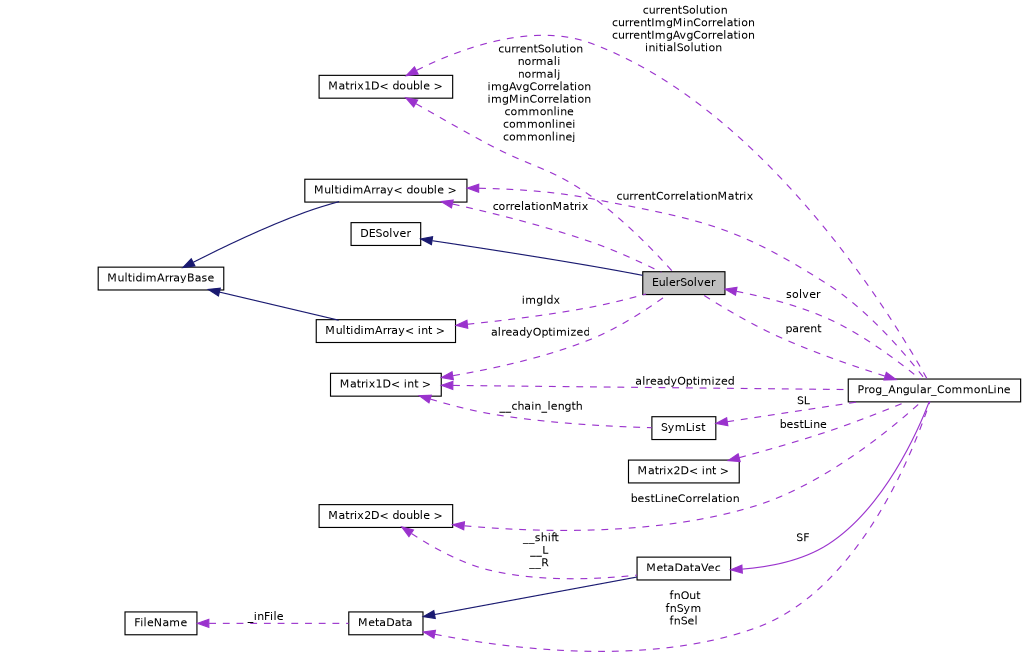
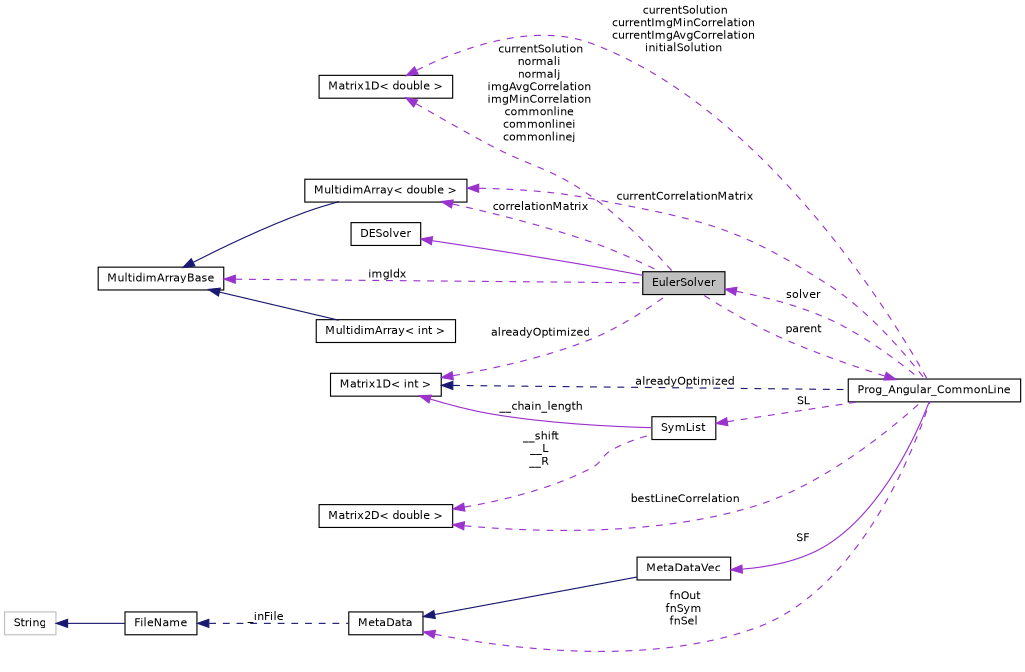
(538, 257) -> (538, 257)
(557, 313) -> (439, 281)
(651, 387) -> (651, 387)
(540, 421) -> (540, 421)
(684, 472) -> none
(520, 576) -> (563, 481)
none -> (30, 623)
(279, 623) -> (279, 623)
